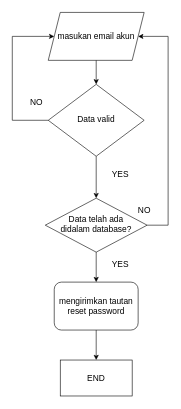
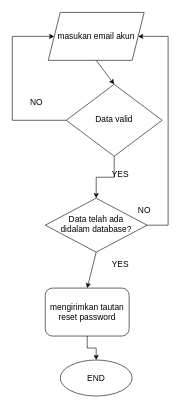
(96, 120) -> (114, 120)
(96, 306) -> (87, 312)
(96, 378) -> (96, 378)
